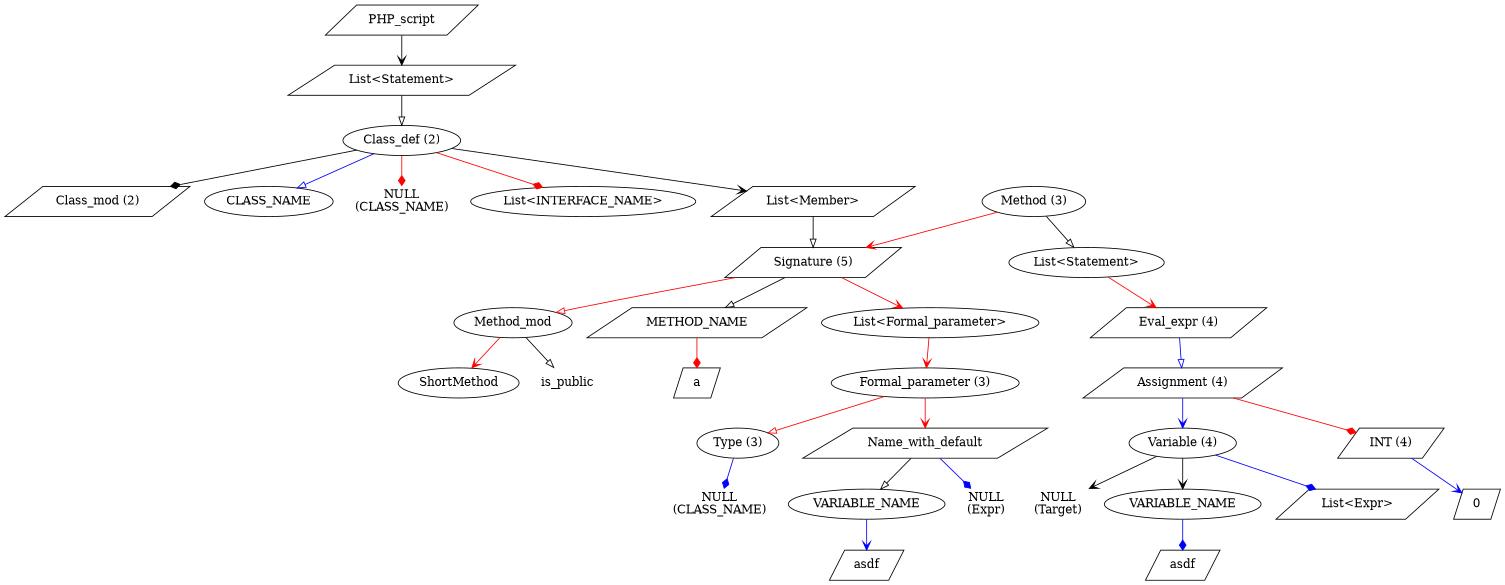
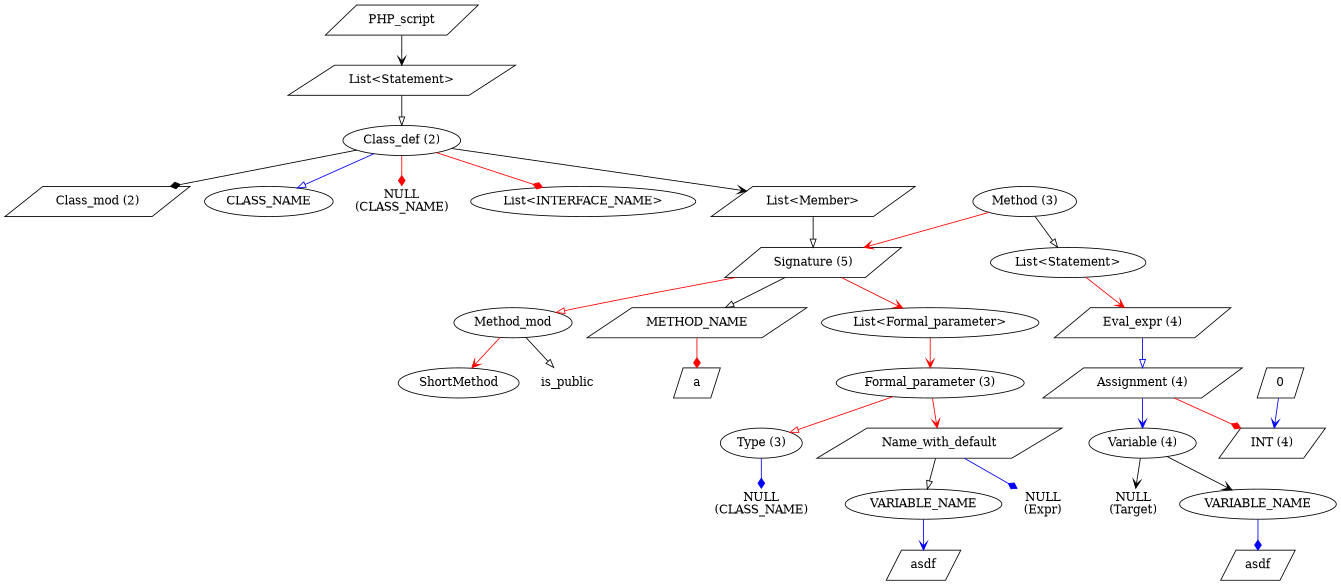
(1433, 473) -> (1277, 409)
(1357, 504) -> none
